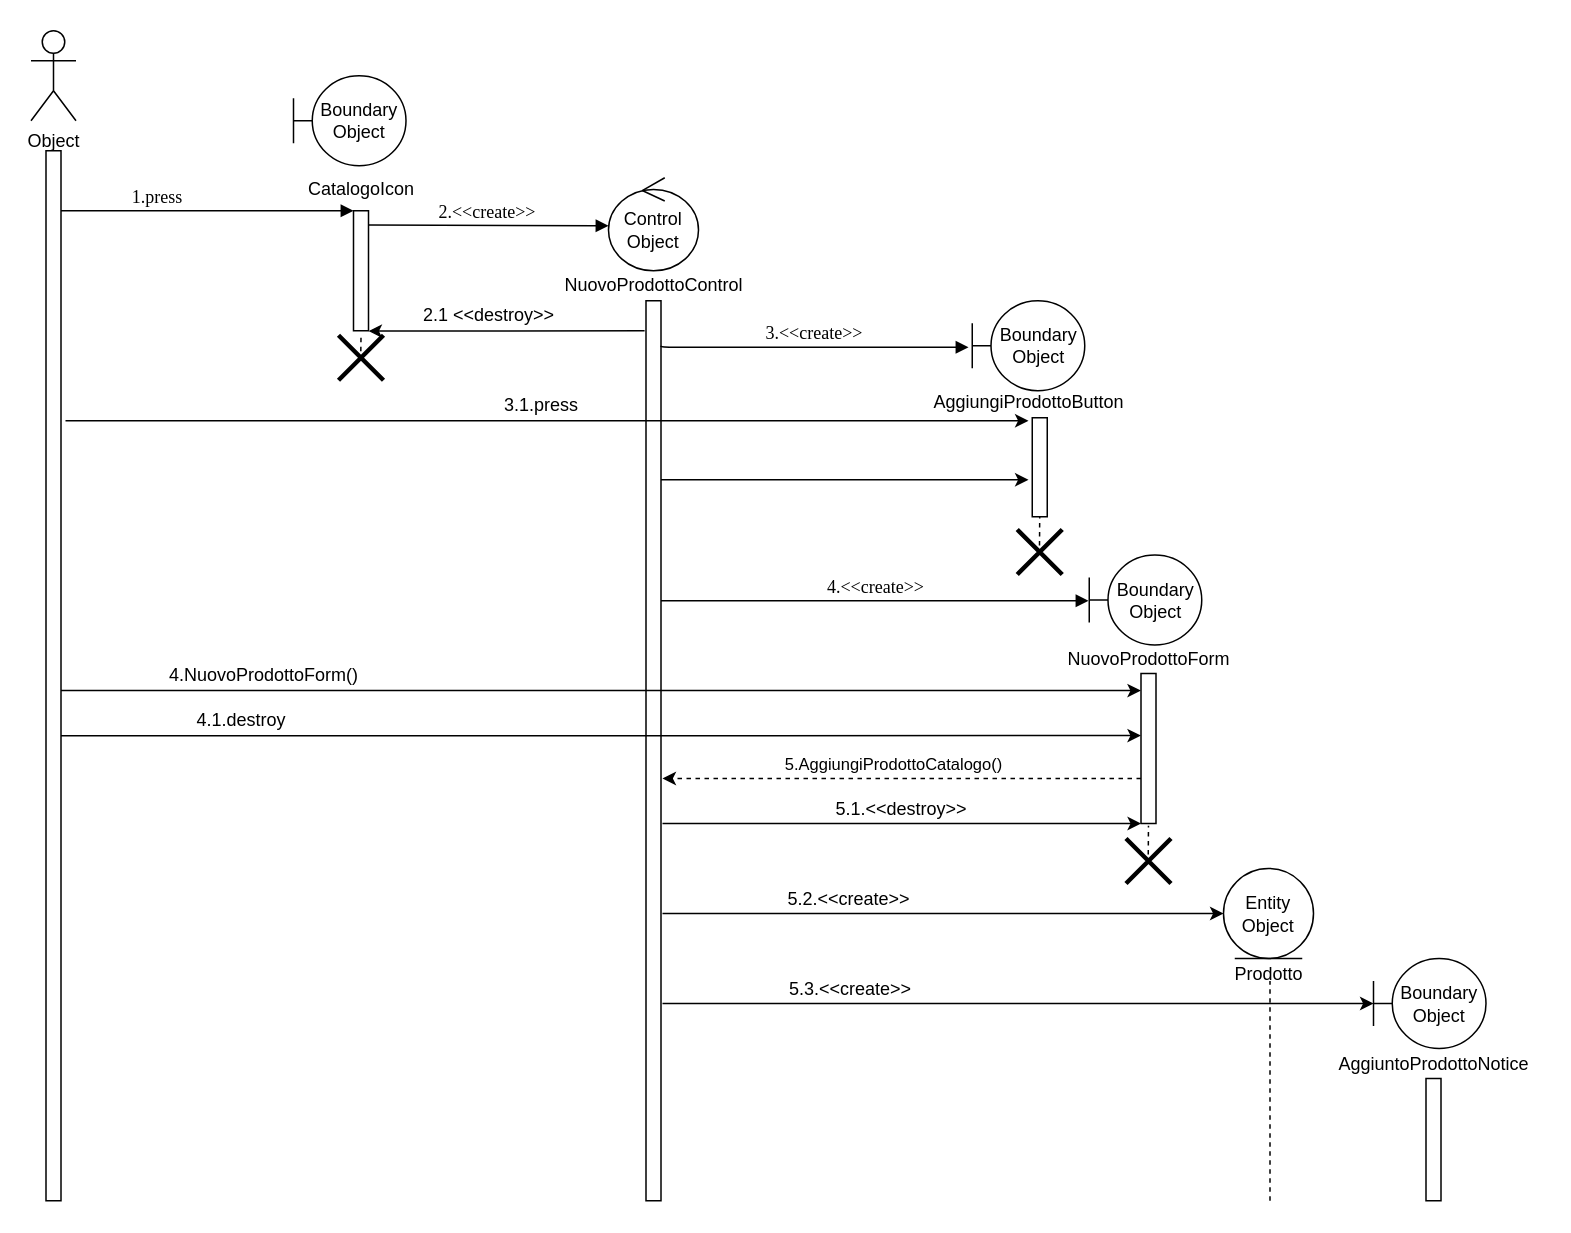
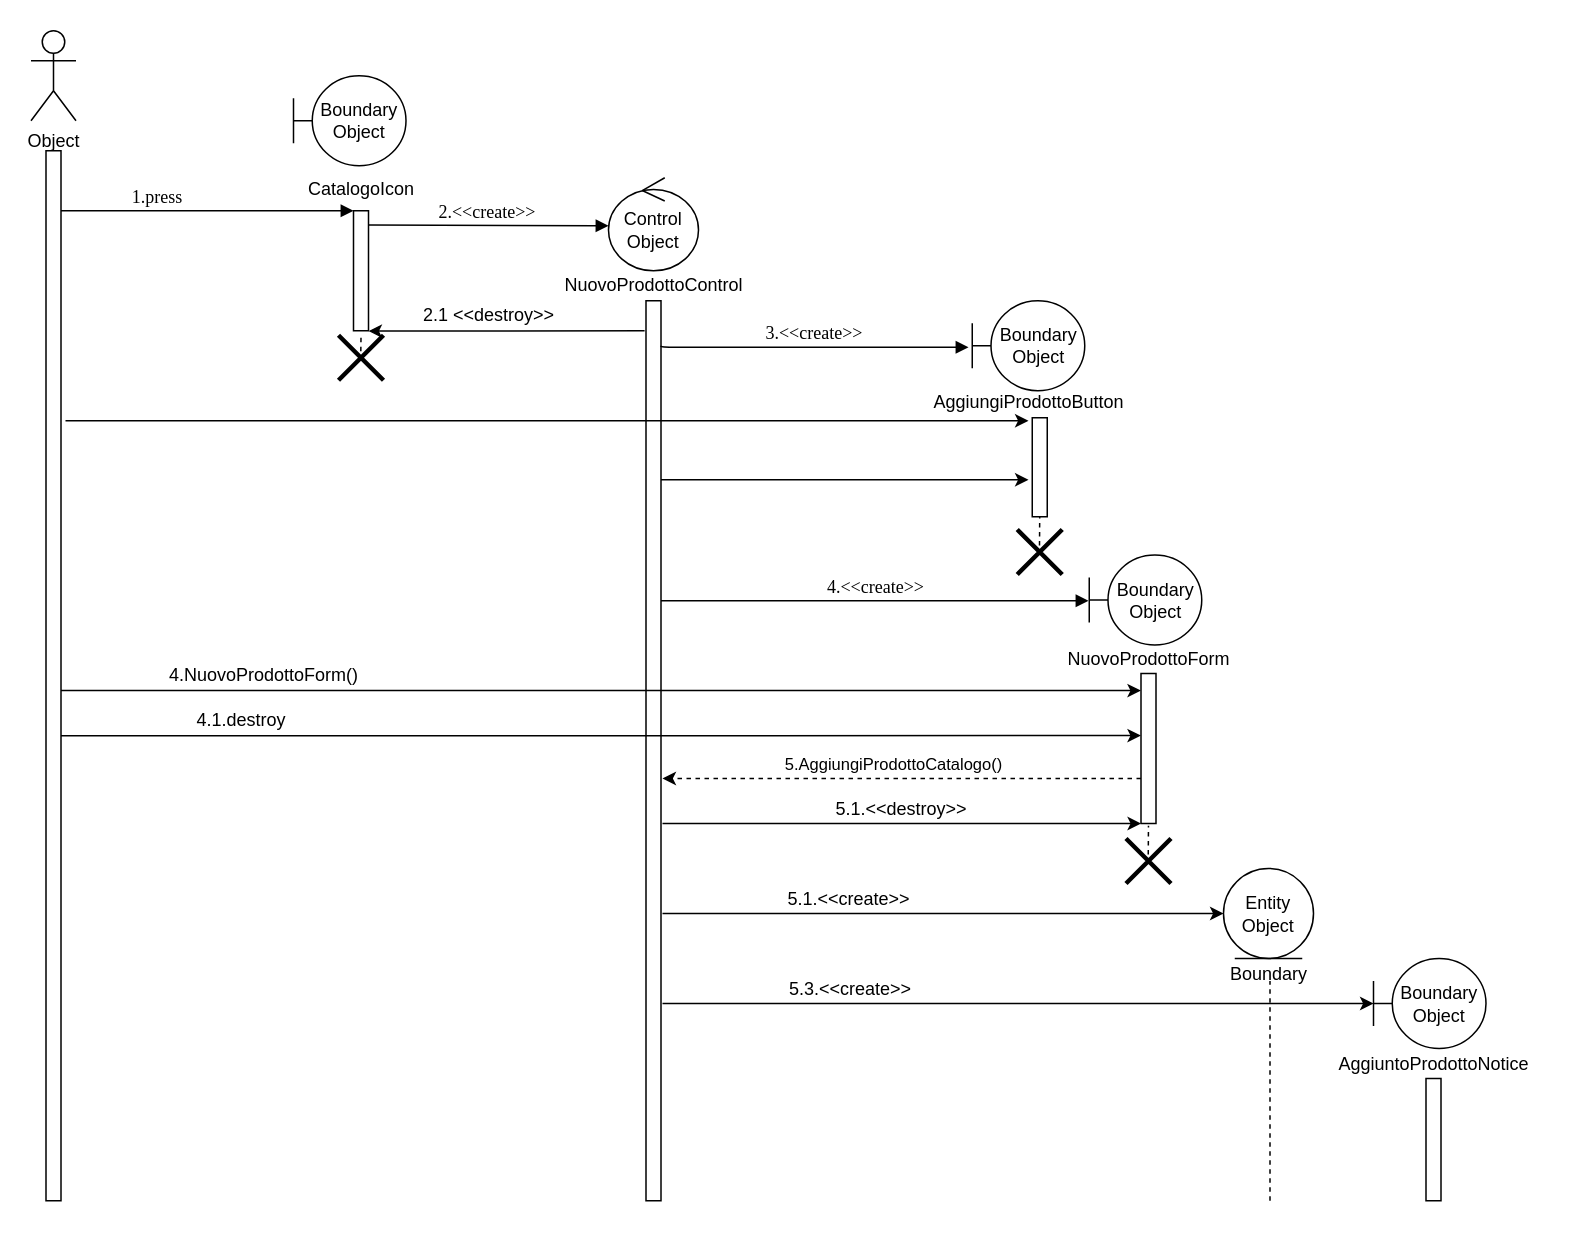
(541, 406) -> none
(849, 899) -> (849, 899)
(1269, 974) -> (1269, 974)
